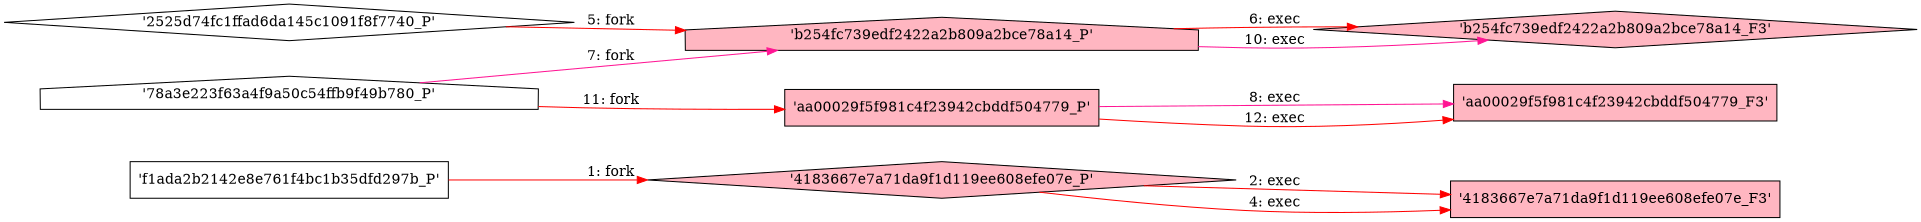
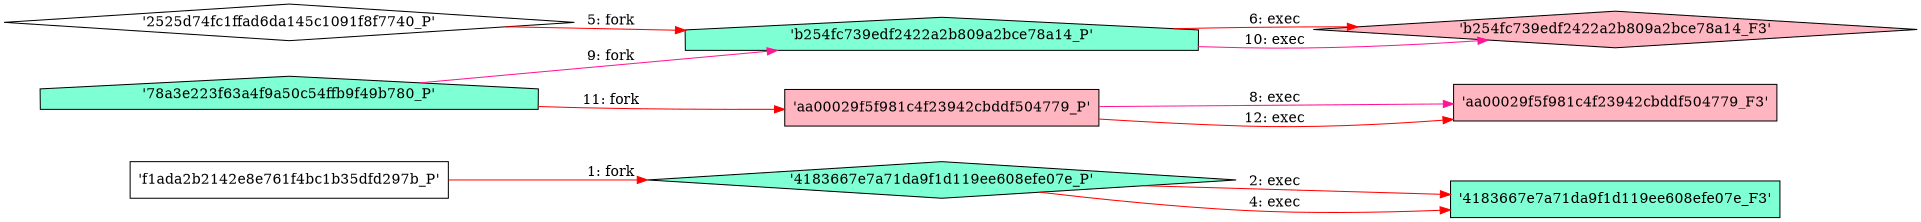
(942, 36) -> (942, 36)
(611, 56) -> (611, 56)
(289, 95) -> (289, 95)
(942, 180) -> (942, 180)
(1615, 199) -> (1615, 199)
